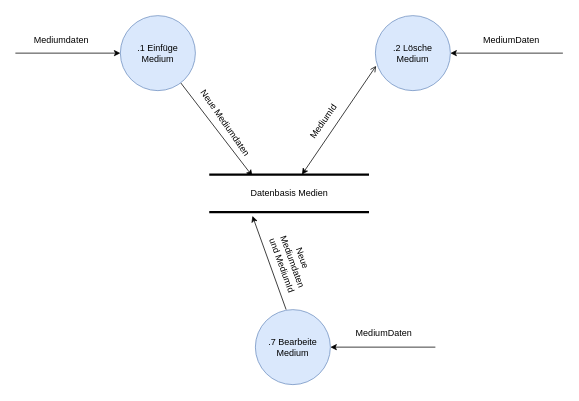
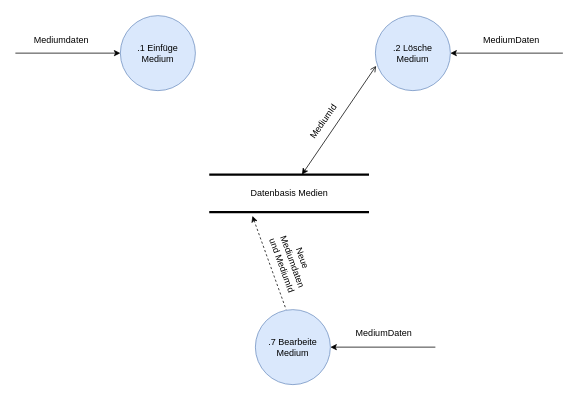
(215, 127) -> none
(270, 265) -> (270, 265)
